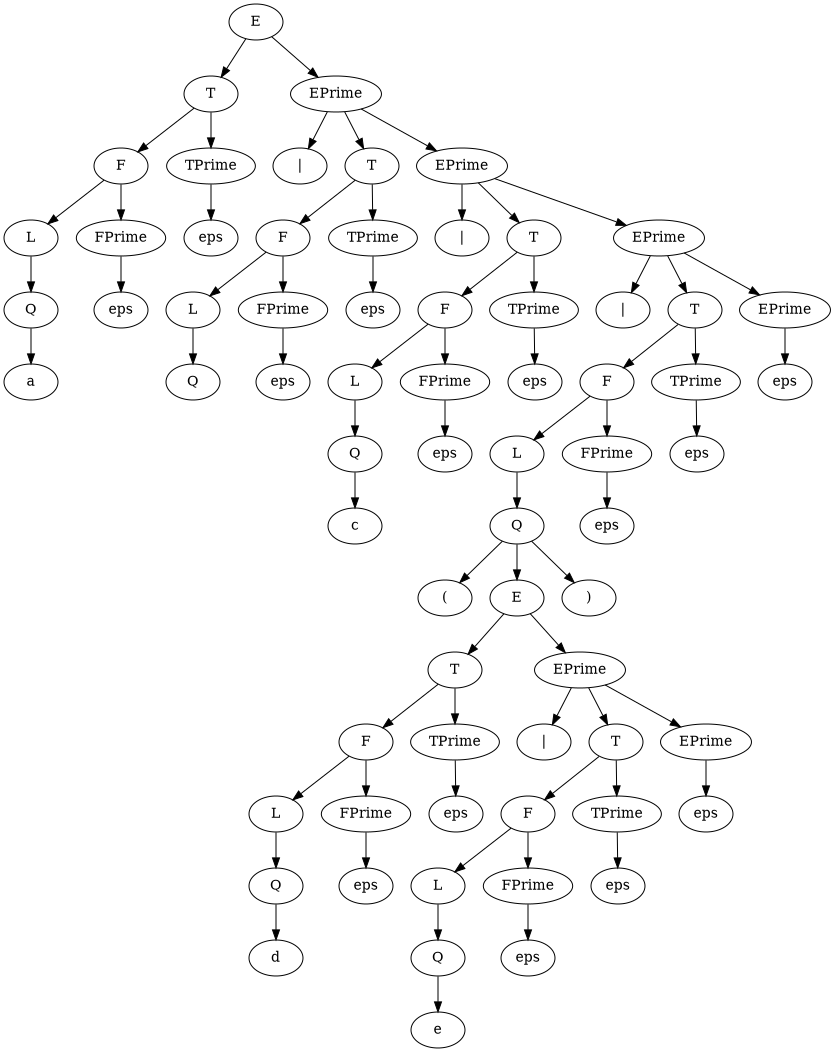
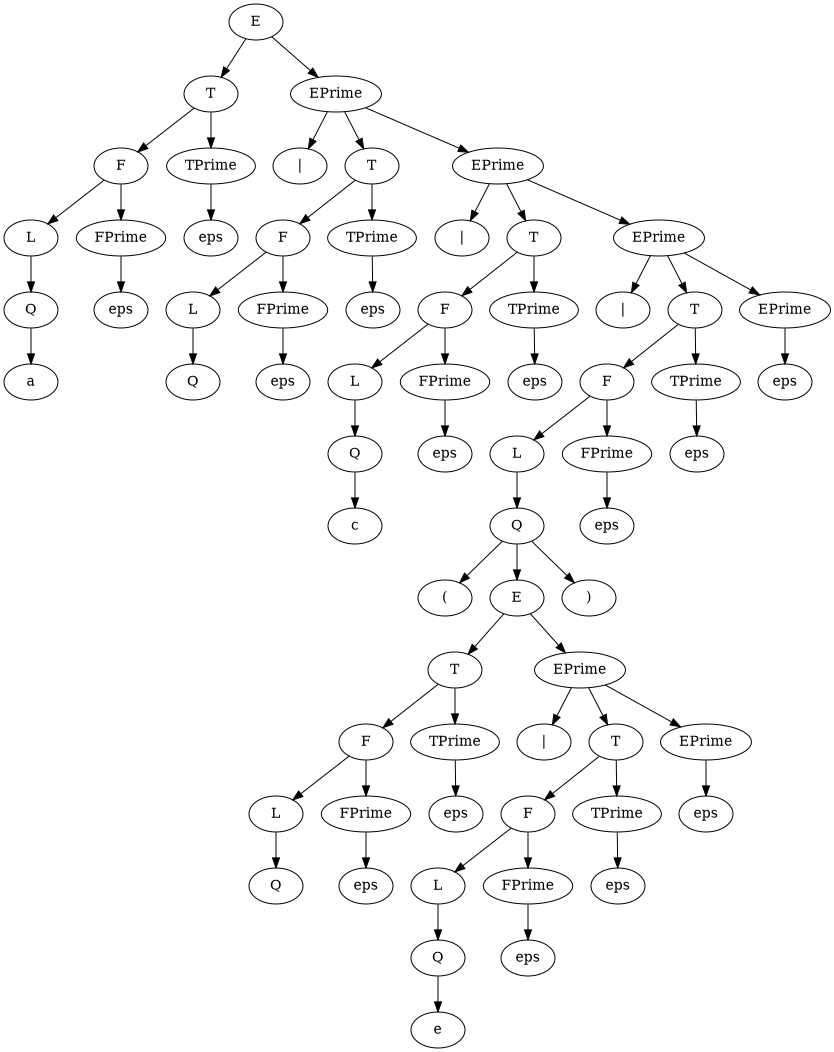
(276, 958) -> none
